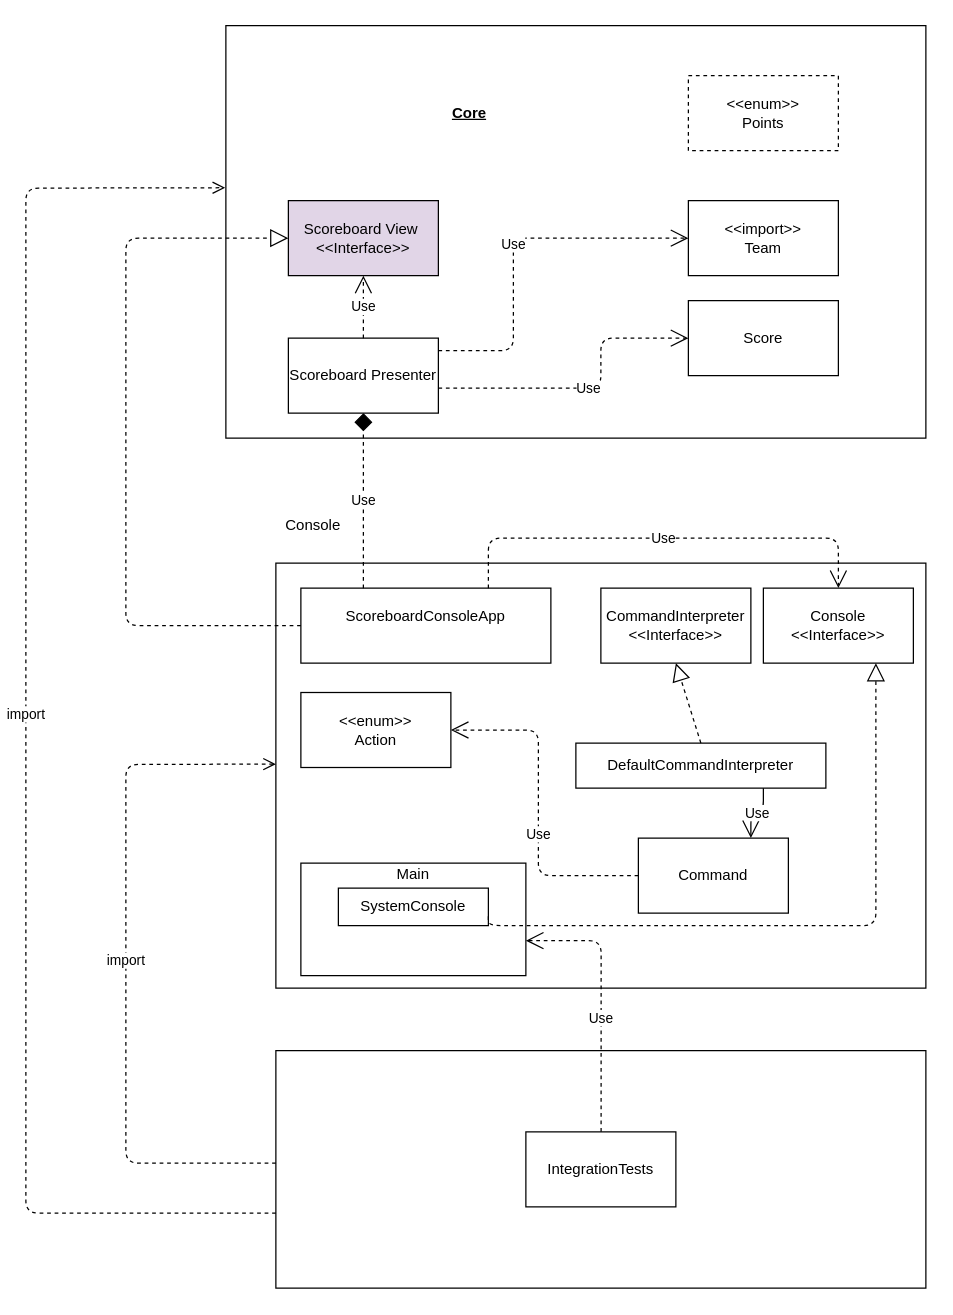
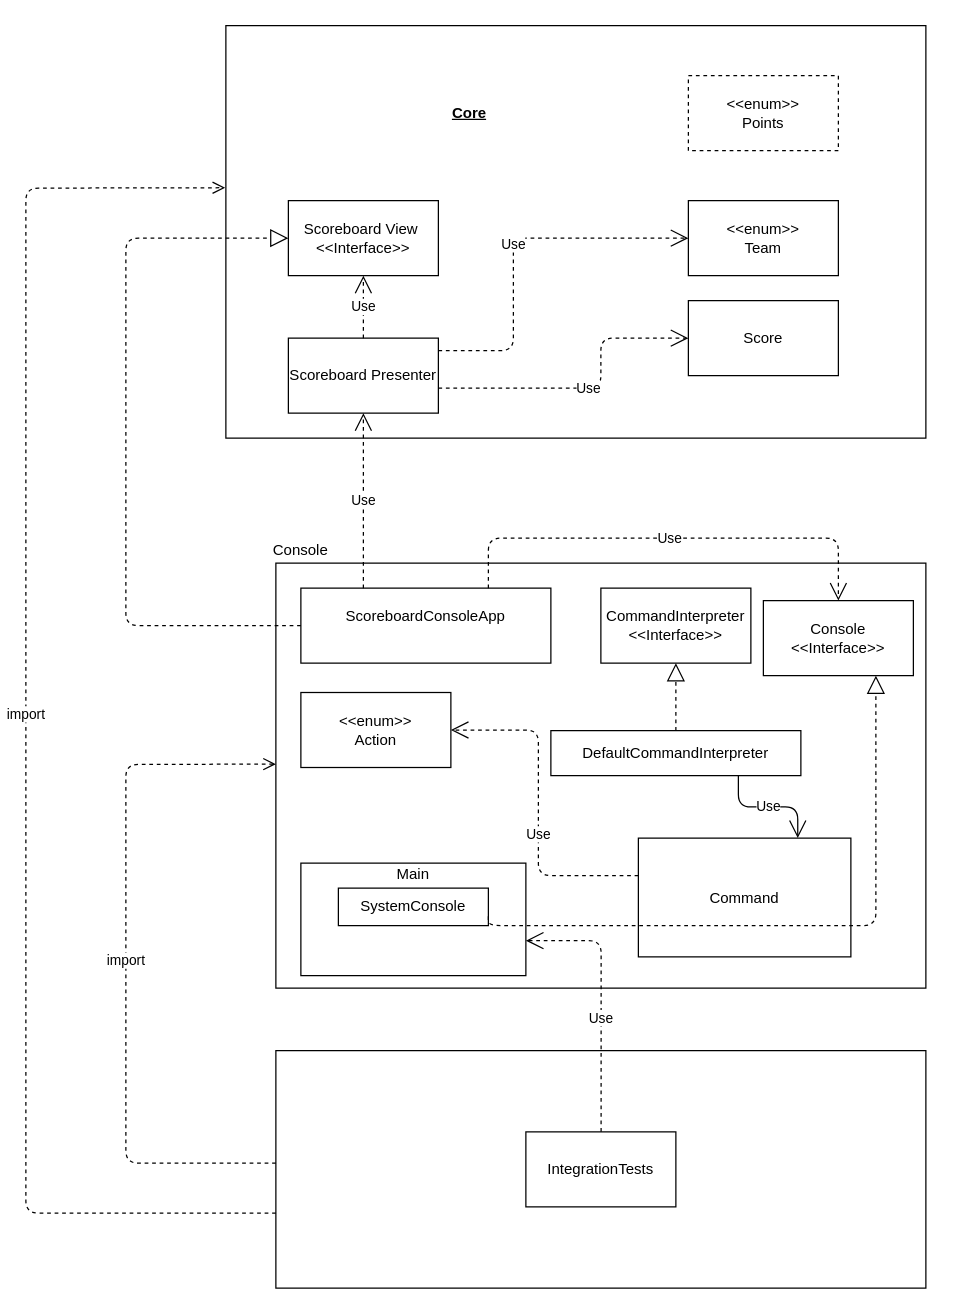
(363, 238) -> (363, 238)
(763, 238) -> (763, 238)
(363, 431) -> (363, 424)
(313, 526) -> (301, 551)
(838, 626) -> (838, 638)
(701, 766) -> (676, 753)
(713, 876) -> (744, 898)
